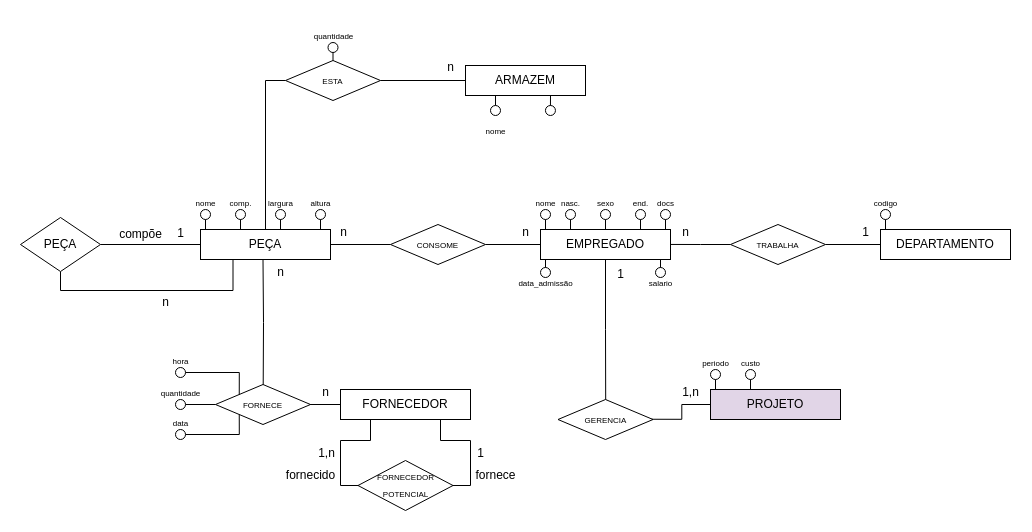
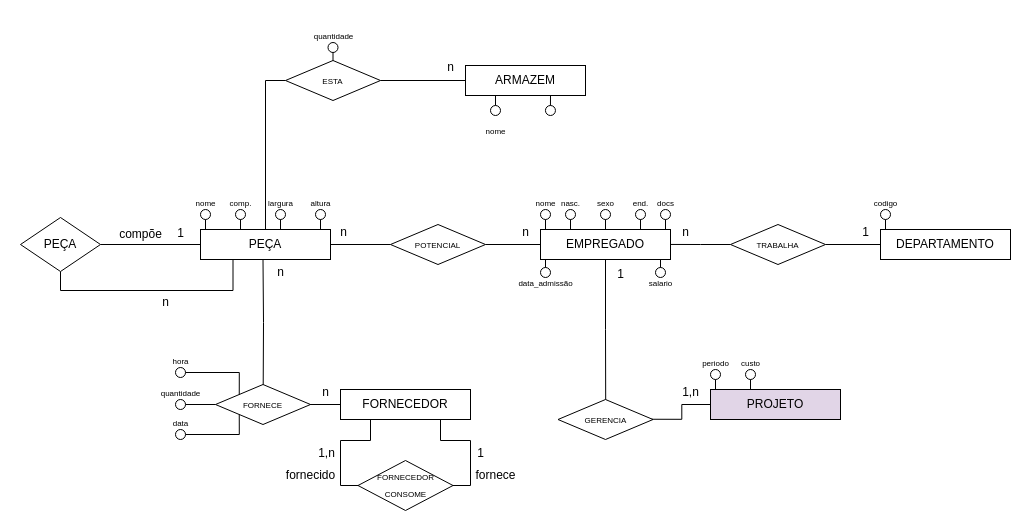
(438, 245) -> (438, 245)
(406, 486) -> (406, 486)
